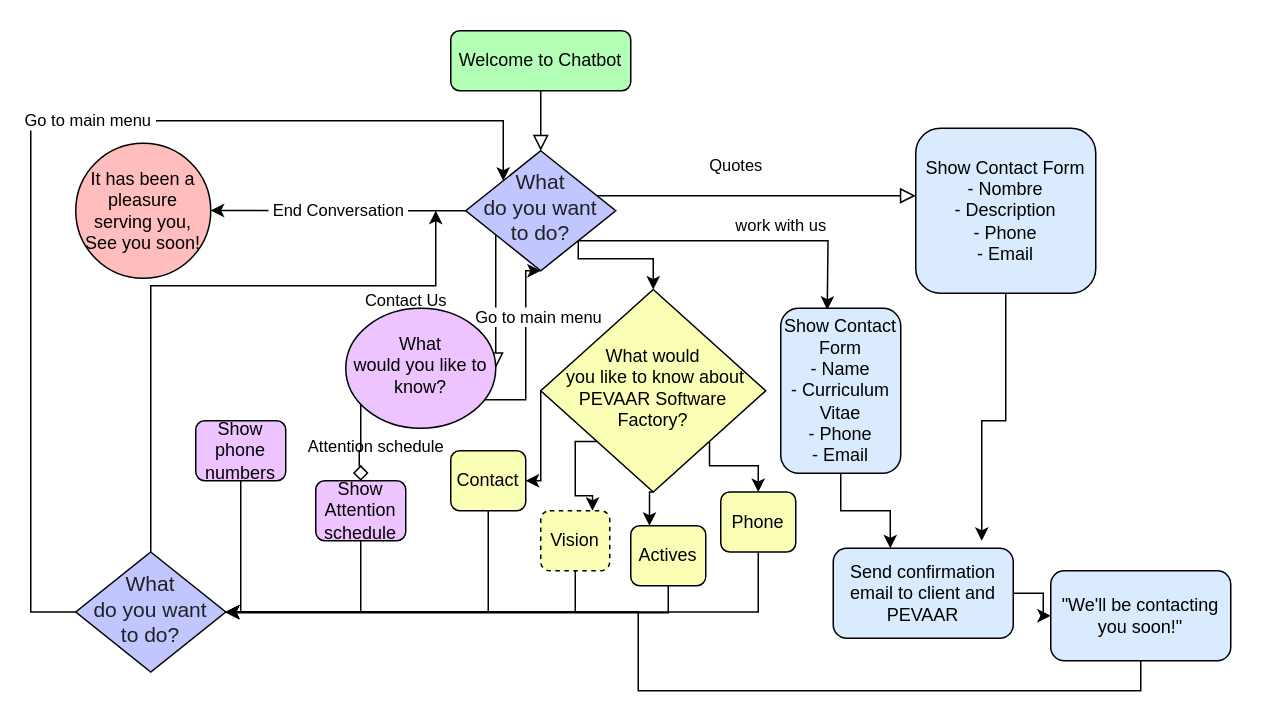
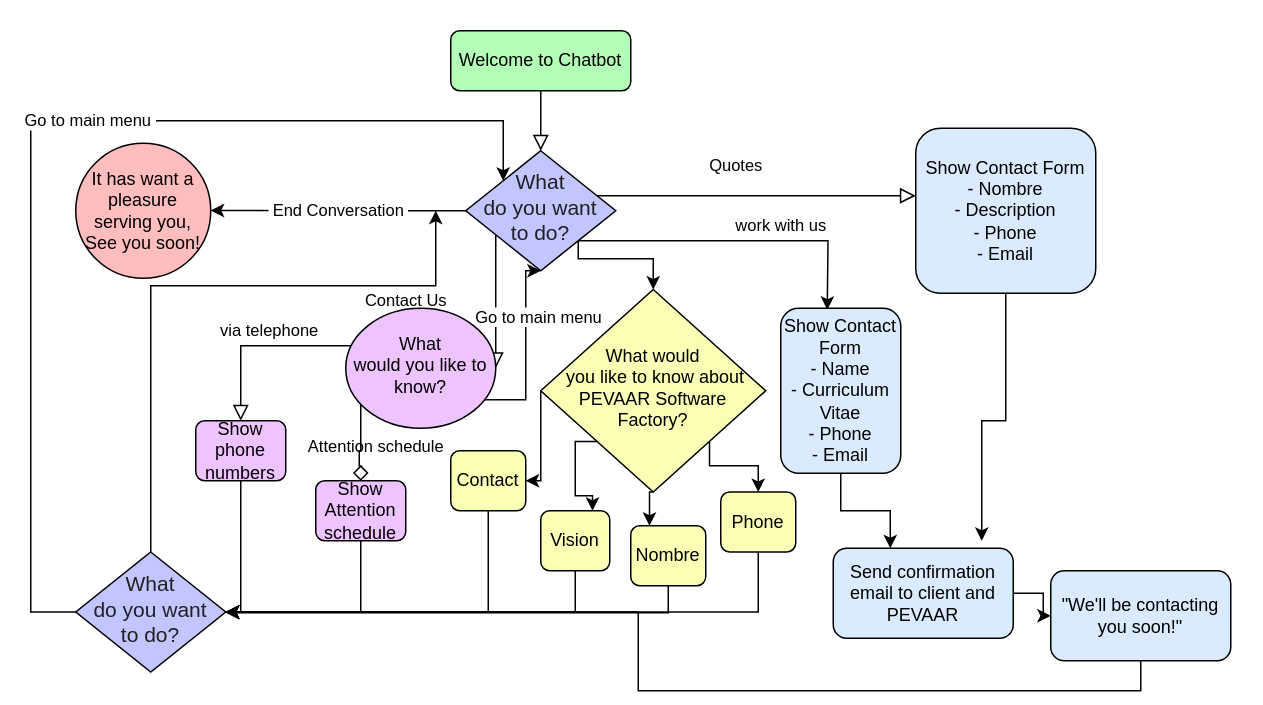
(143, 211) -> (143, 211)
none -> (267, 346)
(575, 541) -> (575, 541)
(668, 556) -> (668, 556)
